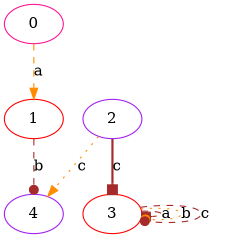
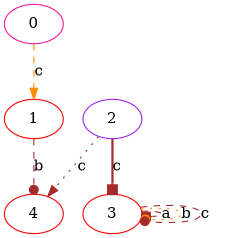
(39, 72) -> (39, 72)
(77, 162) -> (77, 162)
(34, 214) -> (34, 214)
